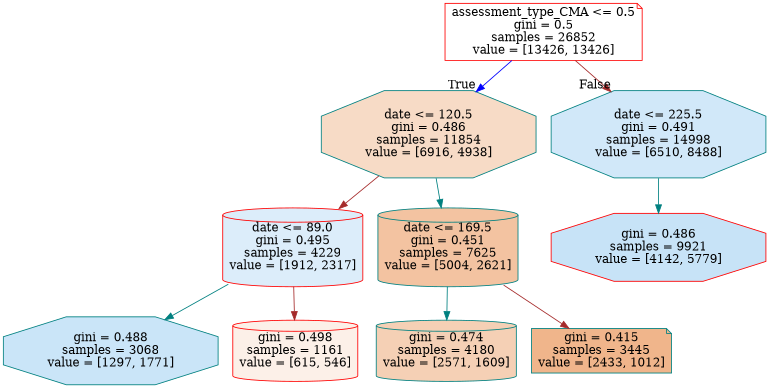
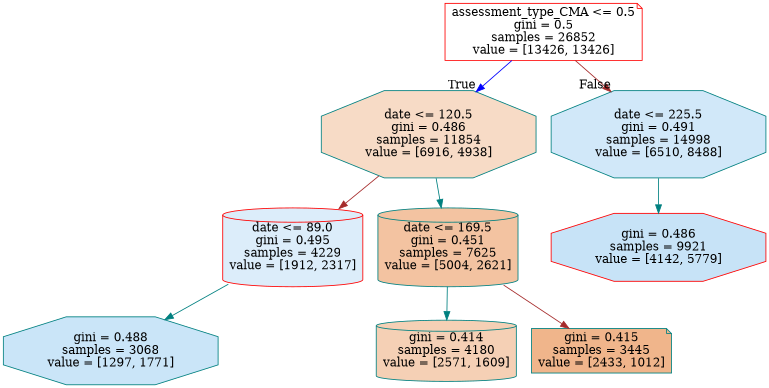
(295, 351) -> none
(446, 351) -> (446, 351)
